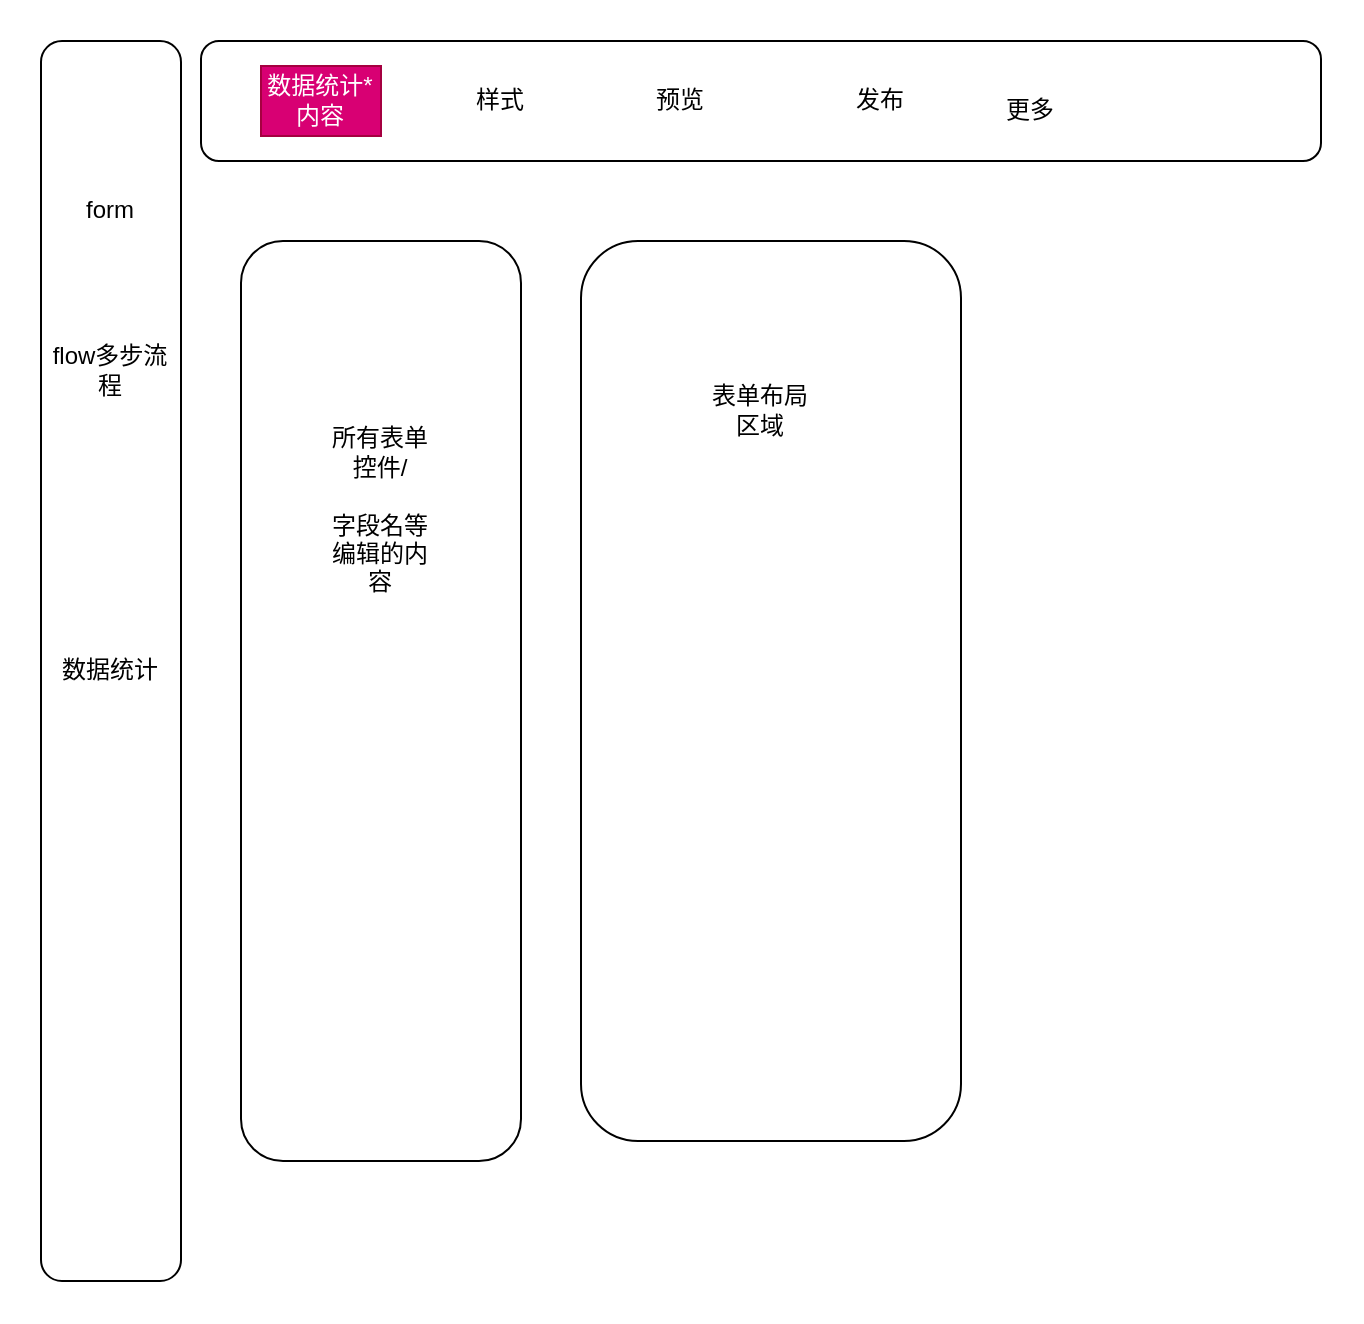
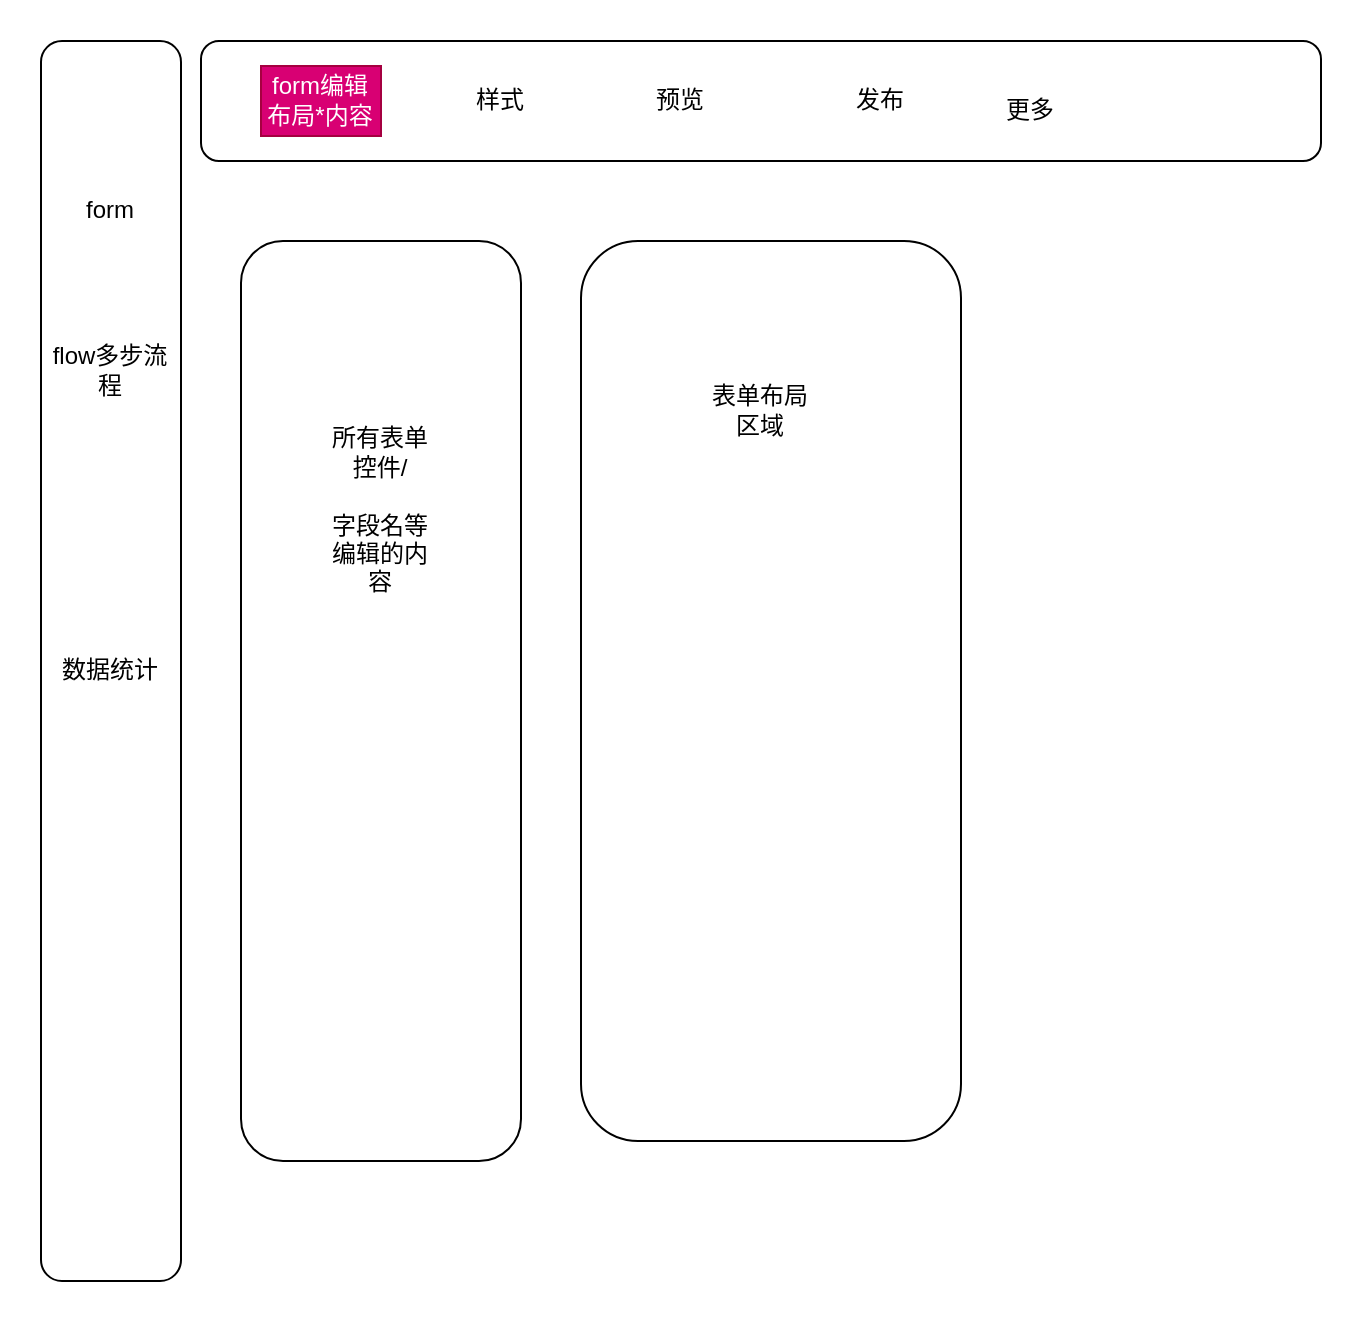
(321, 101) -> (321, 101)
